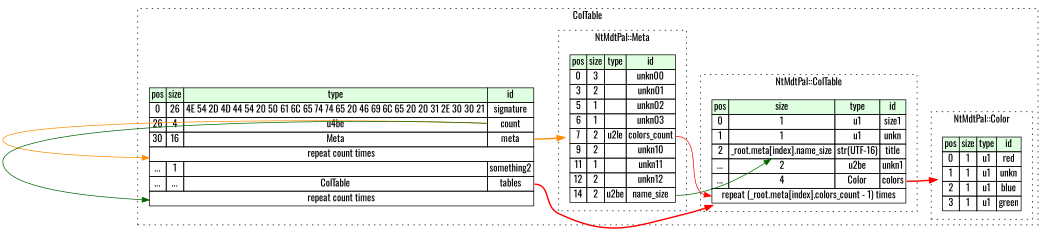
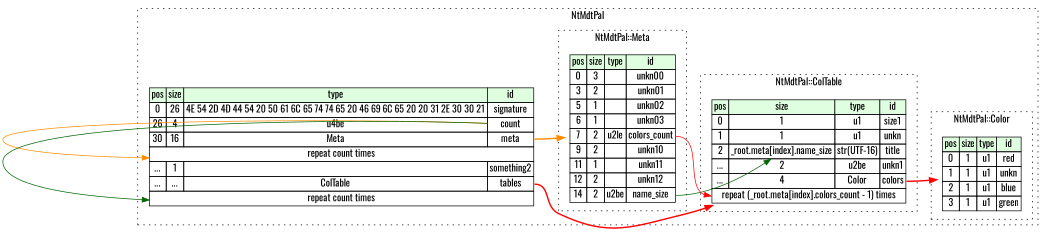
(588, 17) -> (588, 17)
